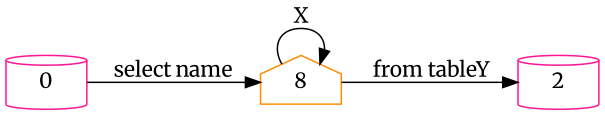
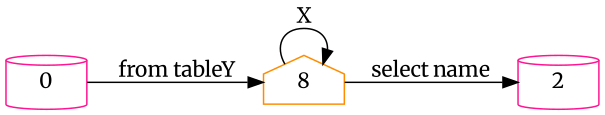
(174, 71) -> (175, 71)
(430, 71) -> (431, 71)
